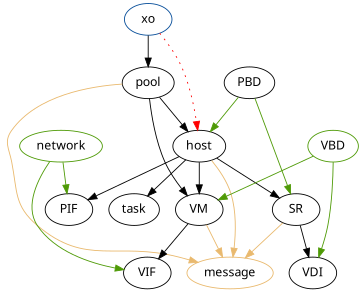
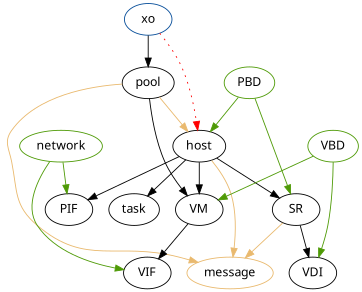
(249, 83) -> (249, 83)
(171, 111) -> (171, 111)
(212, 237) -> none
